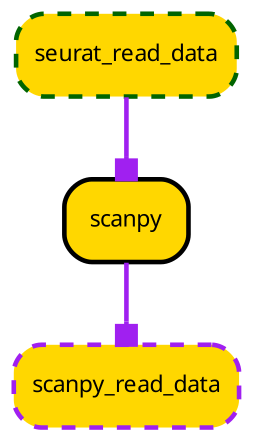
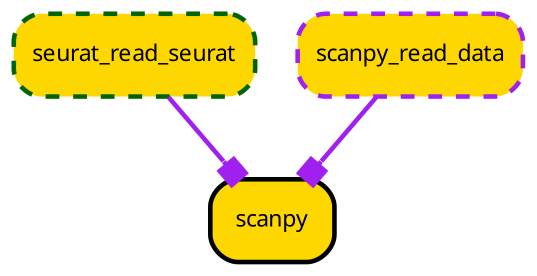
(126, 55) -> (134, 55)
(126, 292) -> (349, 129)
